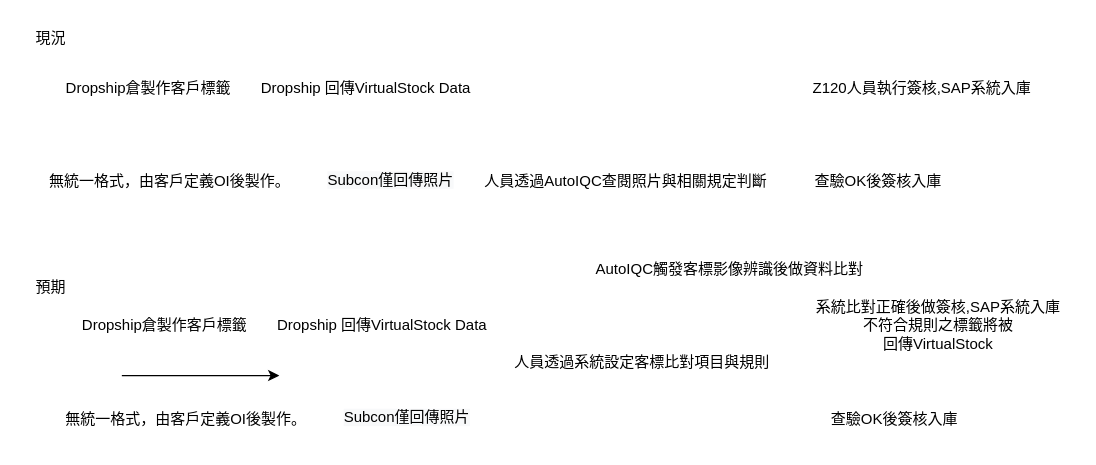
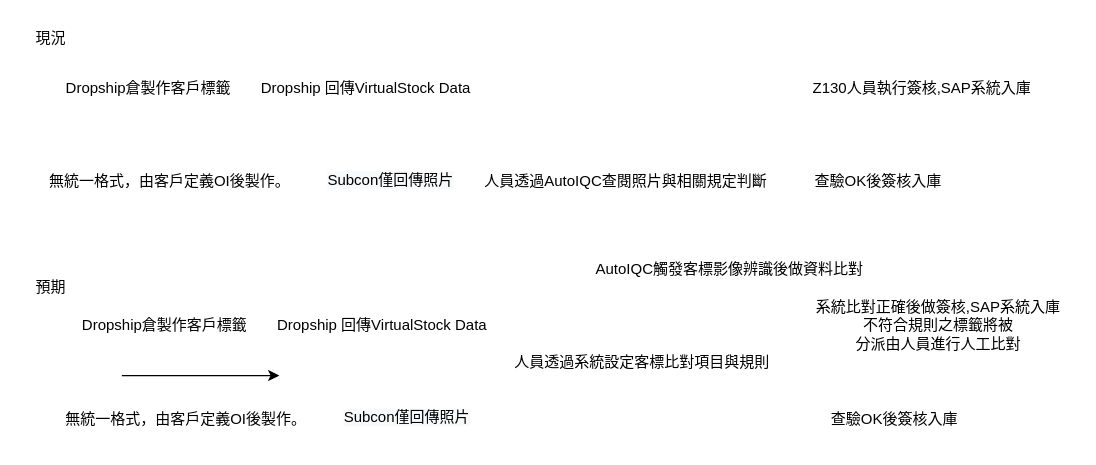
(923, 88) -> (923, 88)
(939, 326) -> (939, 326)
